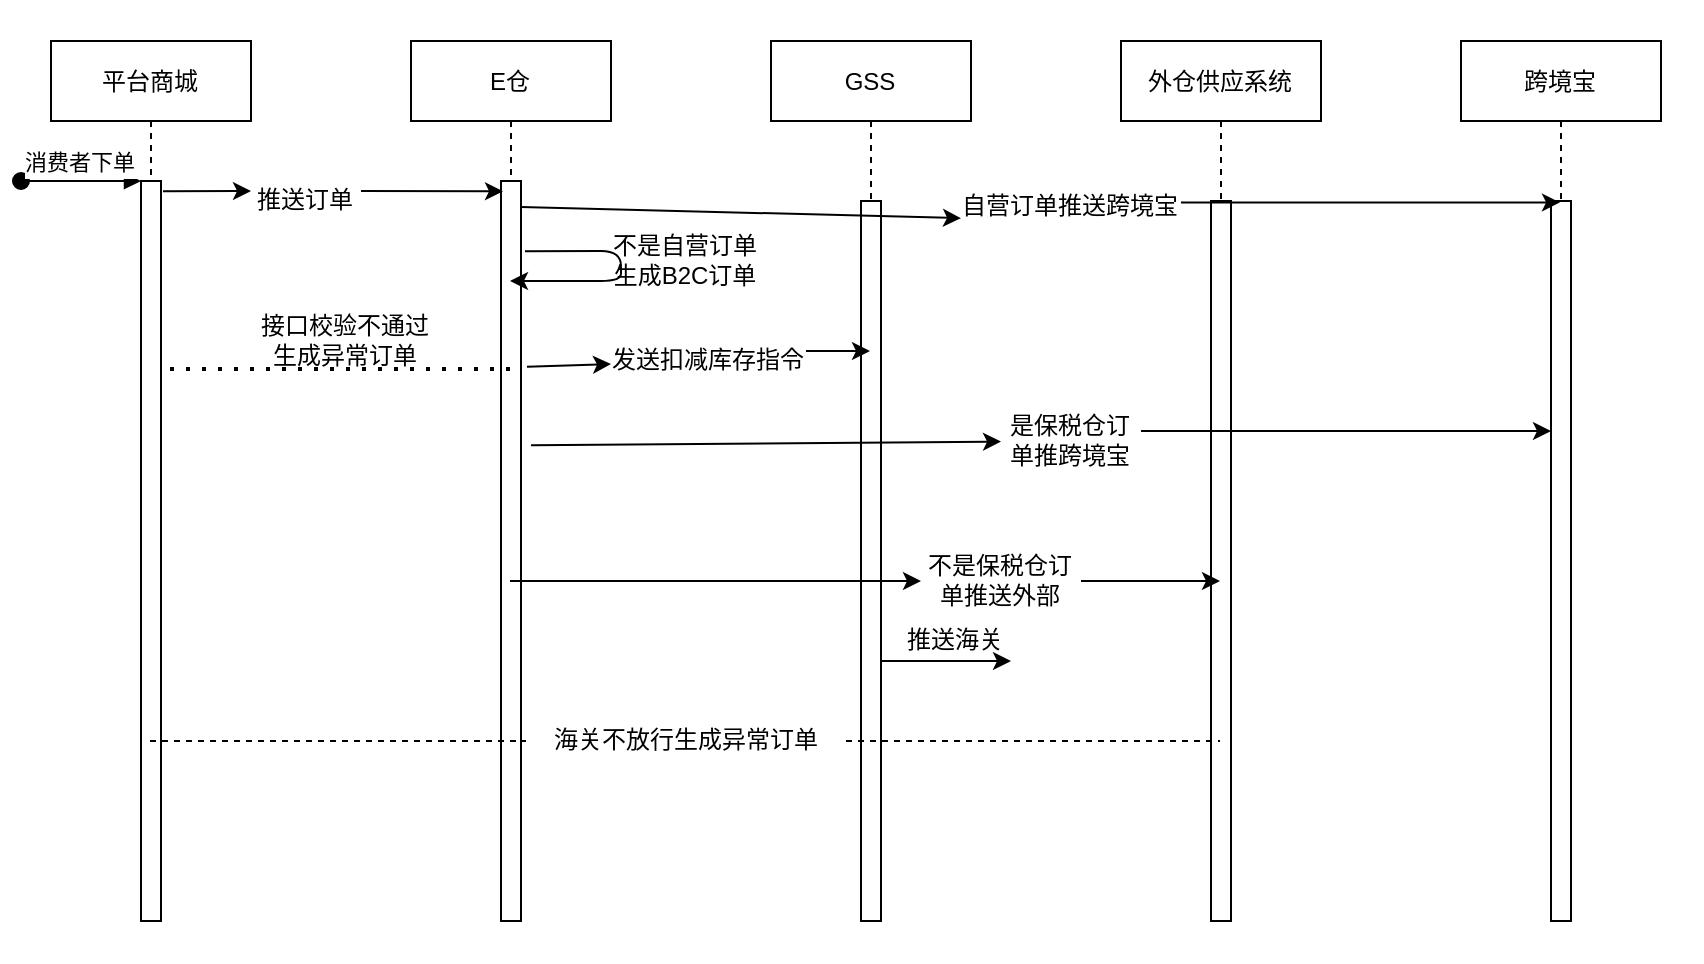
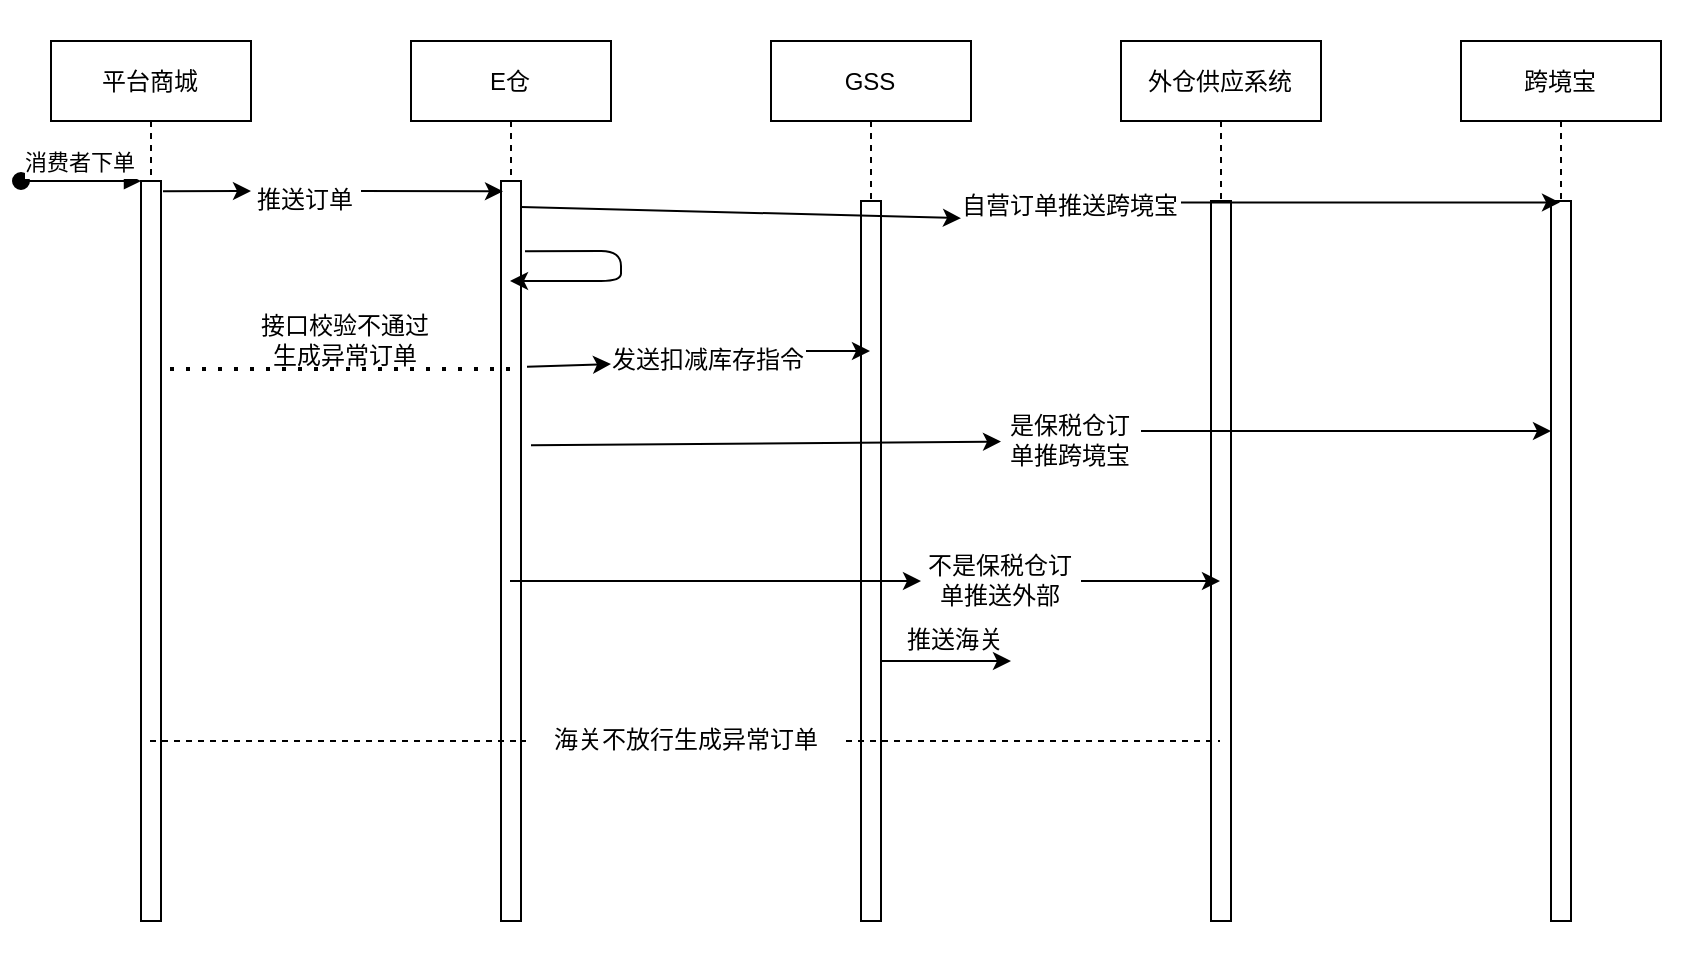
(686, 261) -> none
